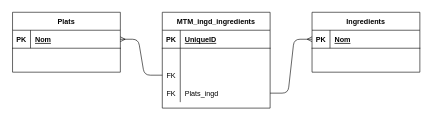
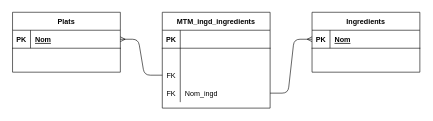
(225, 39) -> none
(203, 94) -> (200, 94)
